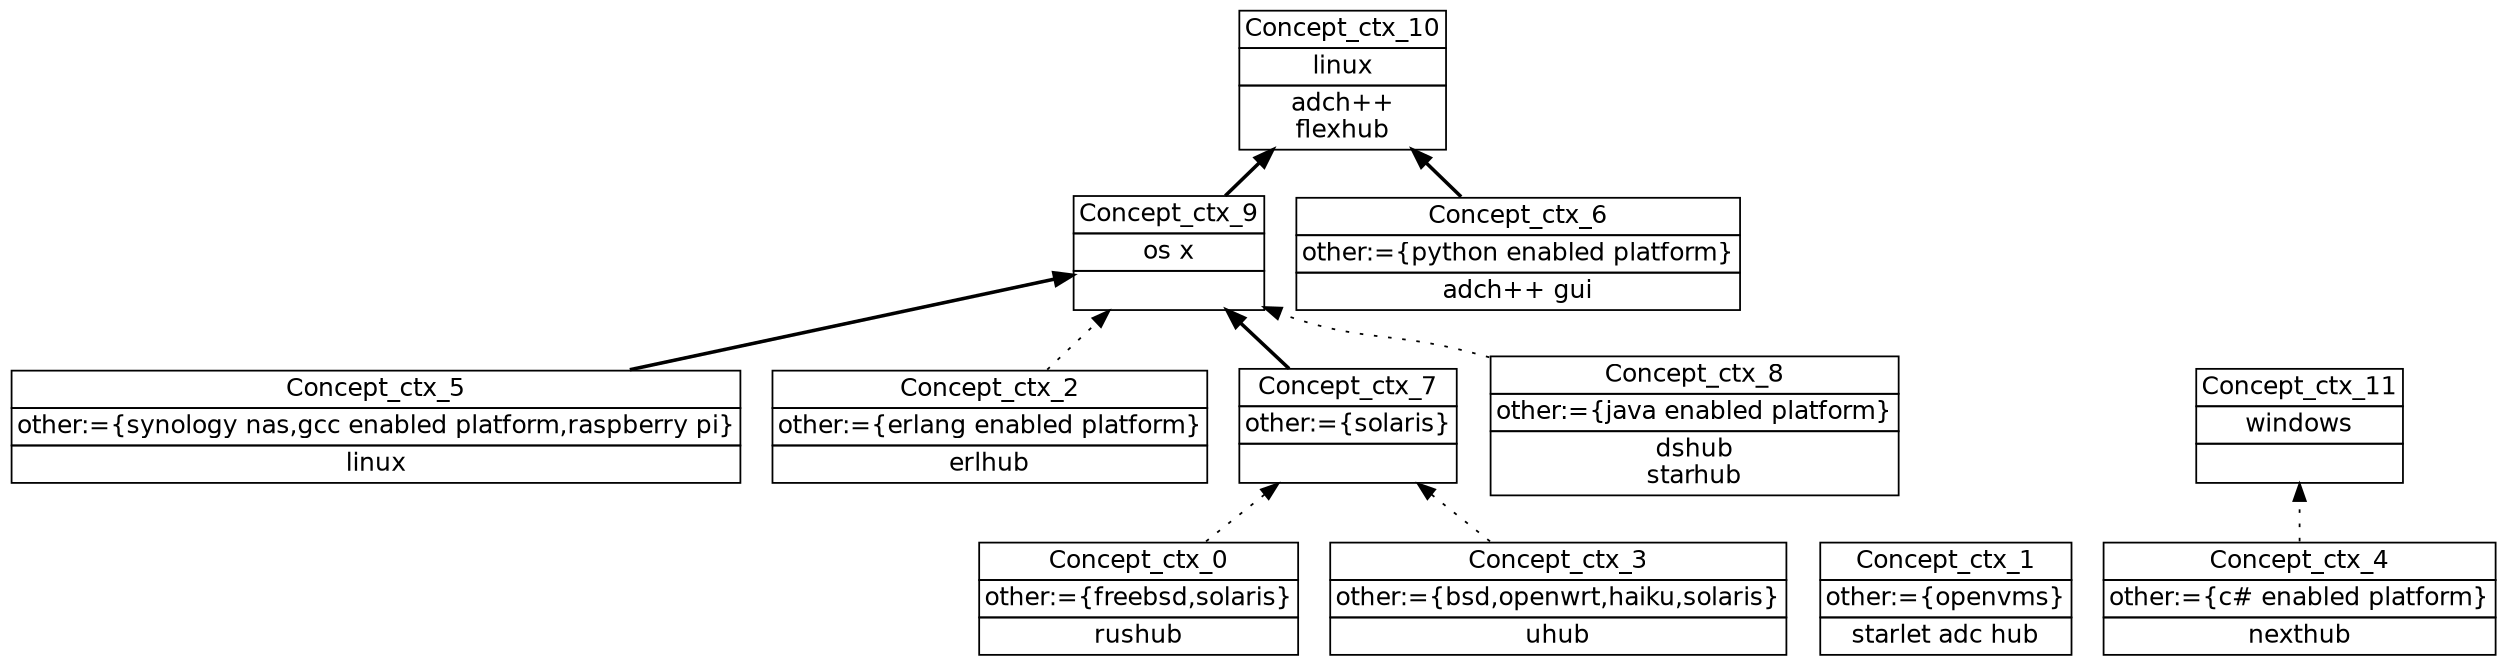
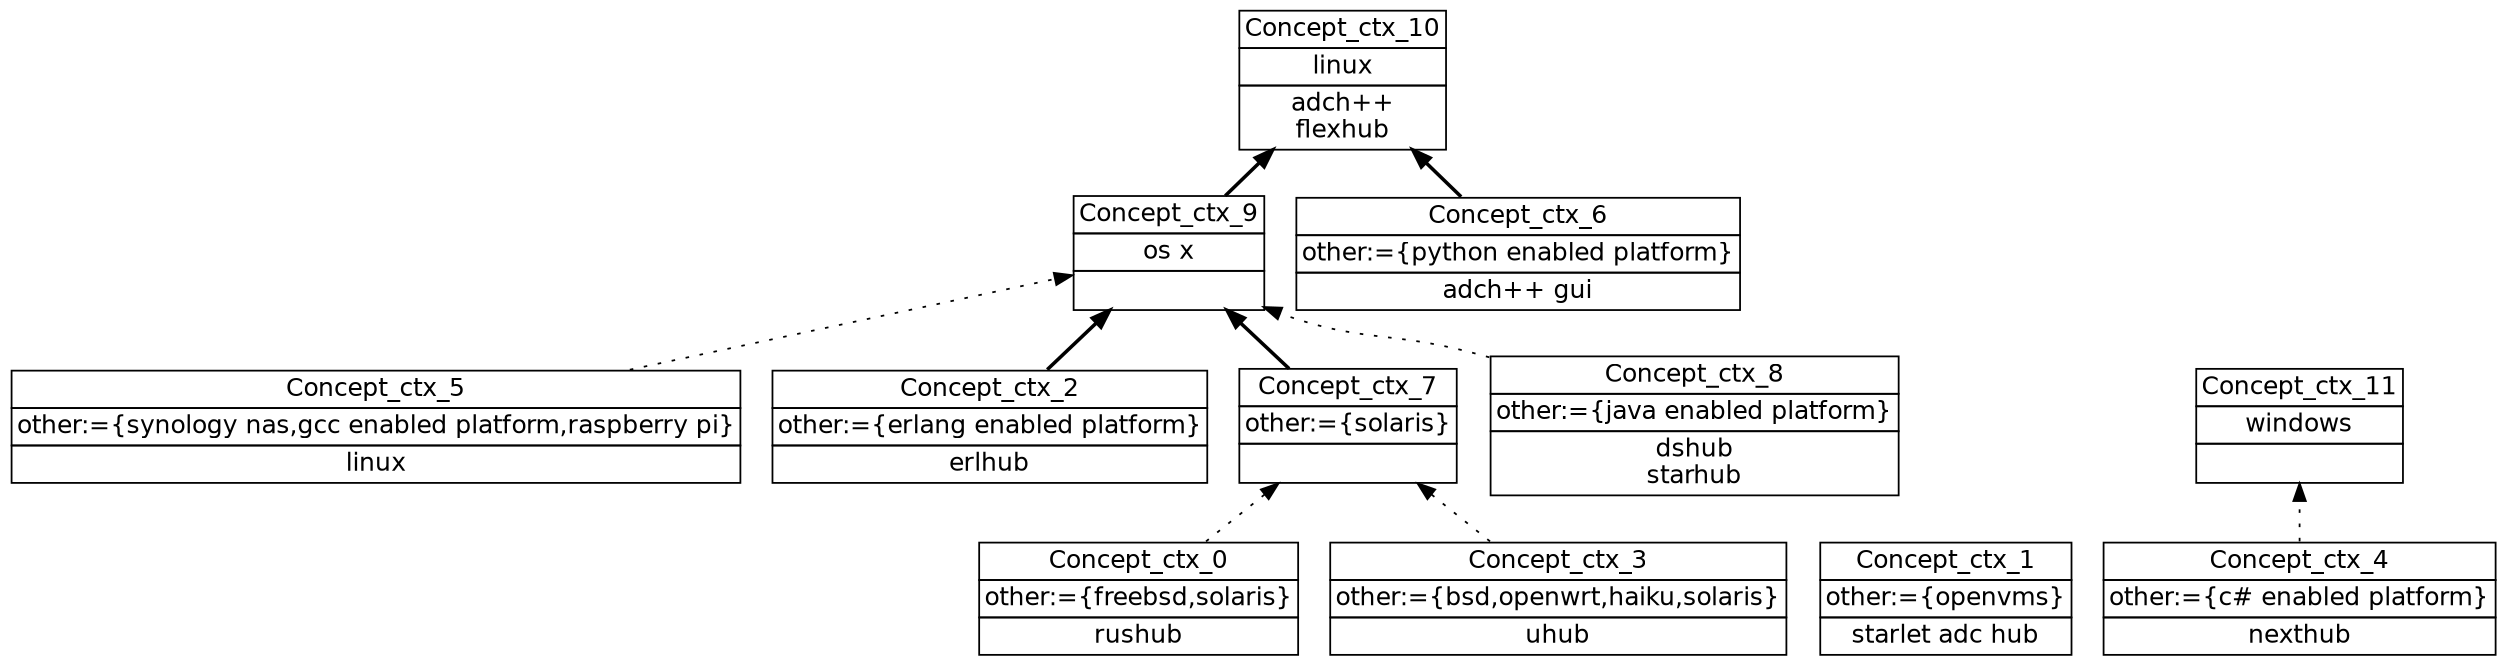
(842, 324) -> (842, 324)
(1072, 346) -> (1072, 346)
